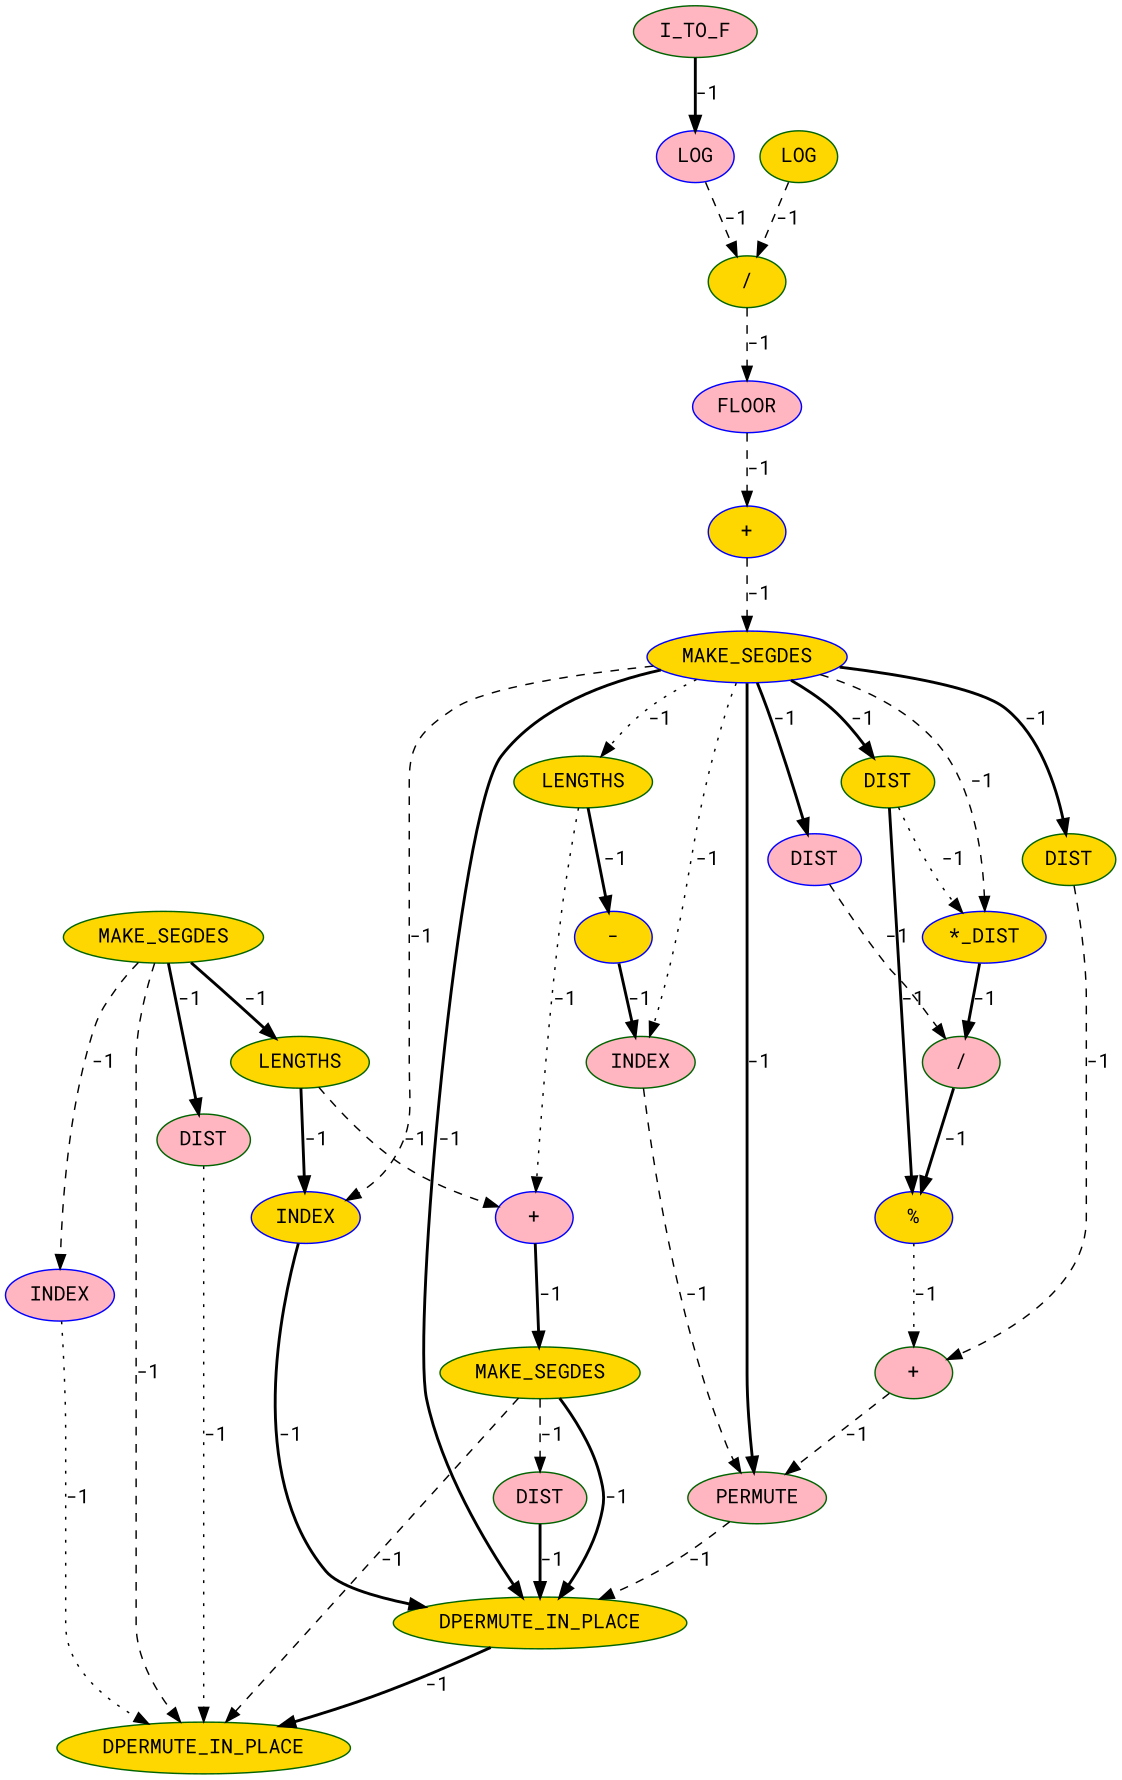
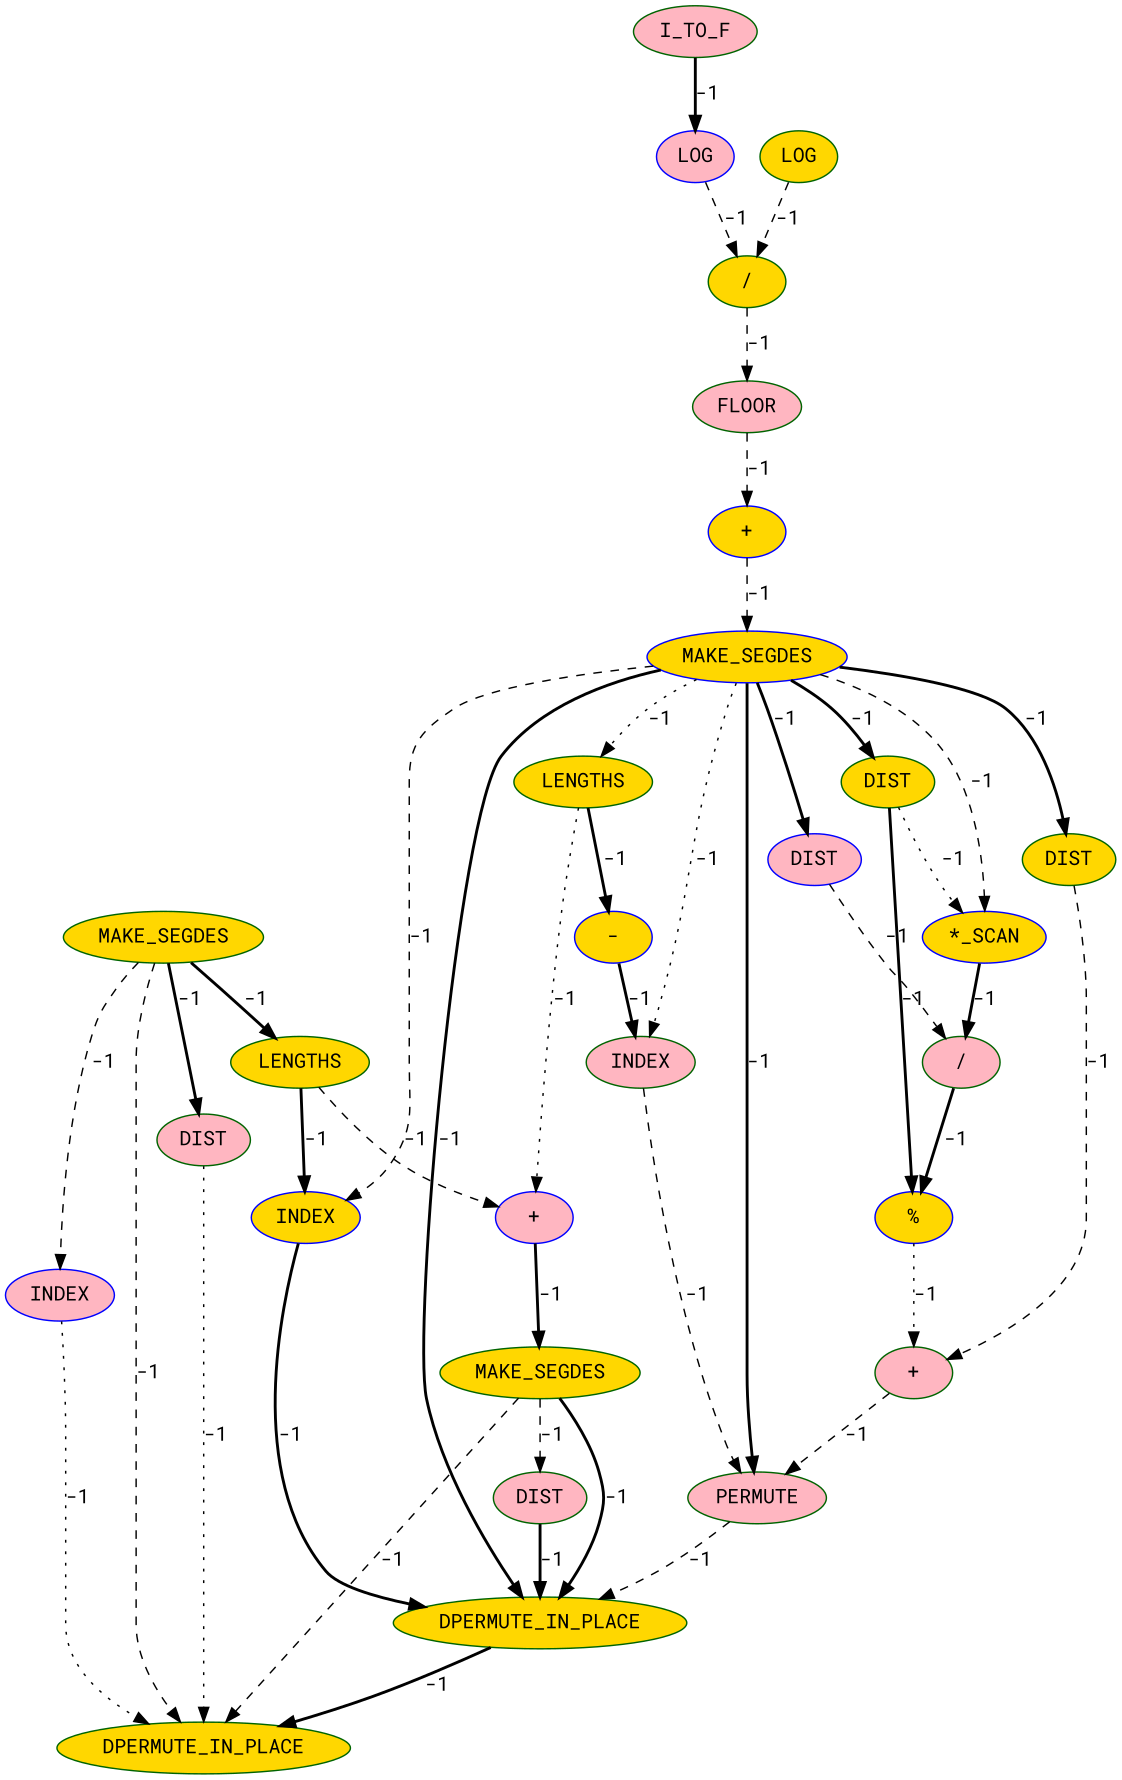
(747, 407) -> (747, 407)
(984, 937) -> (984, 937)
